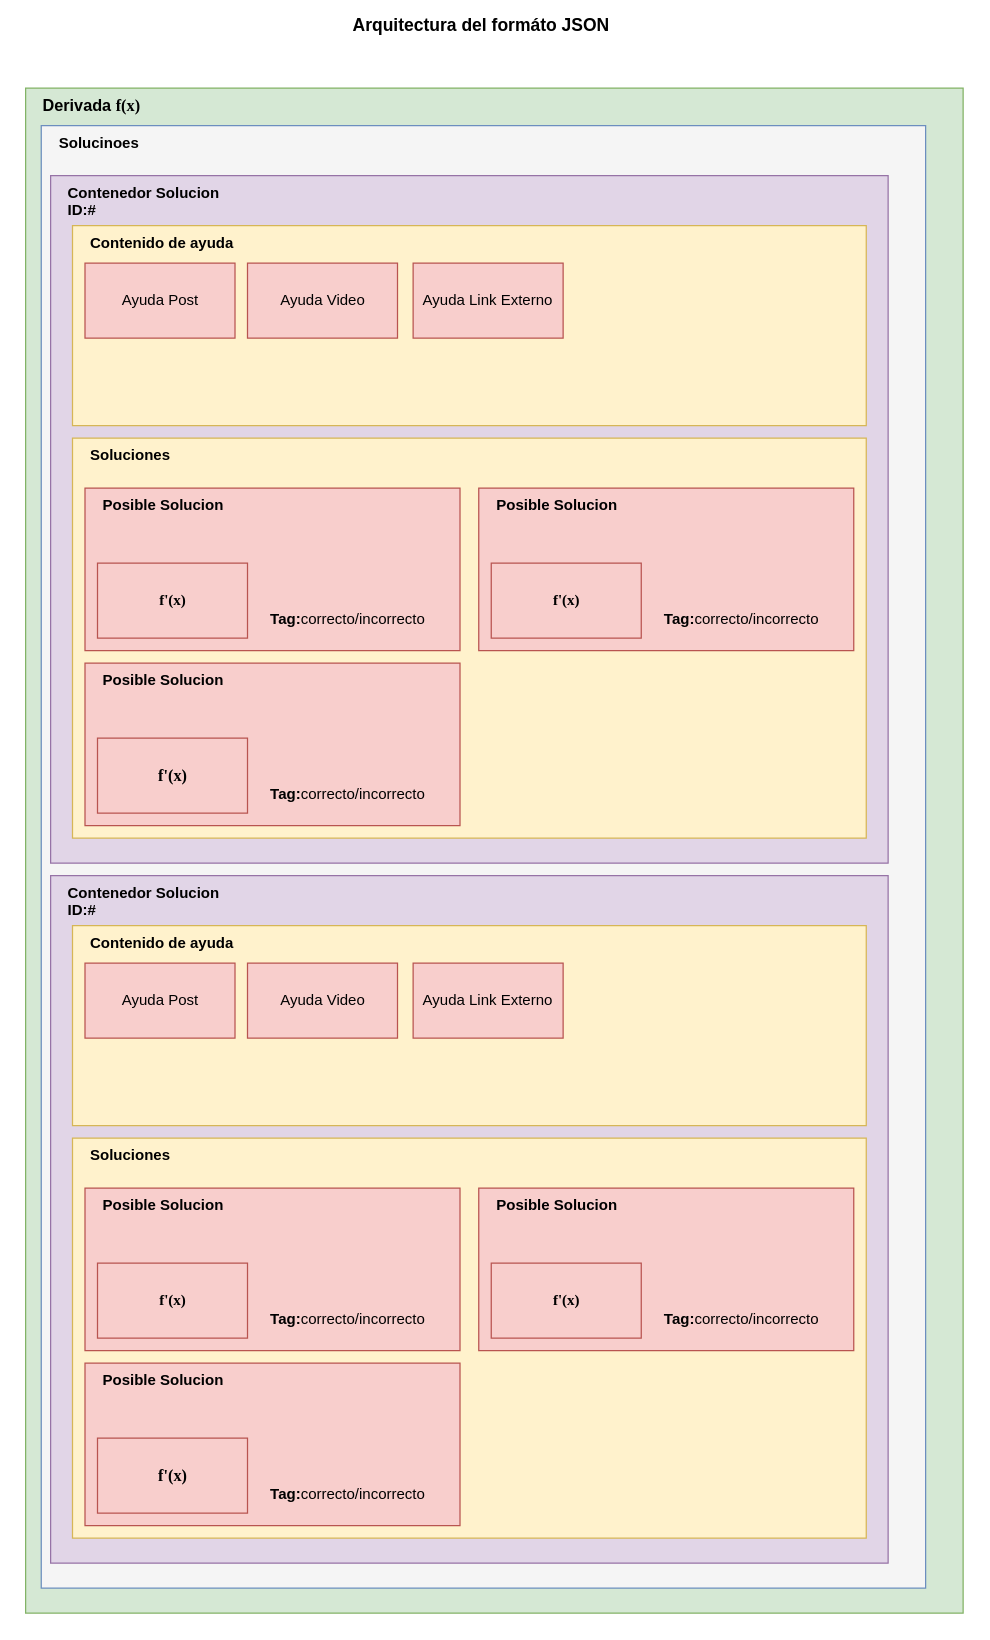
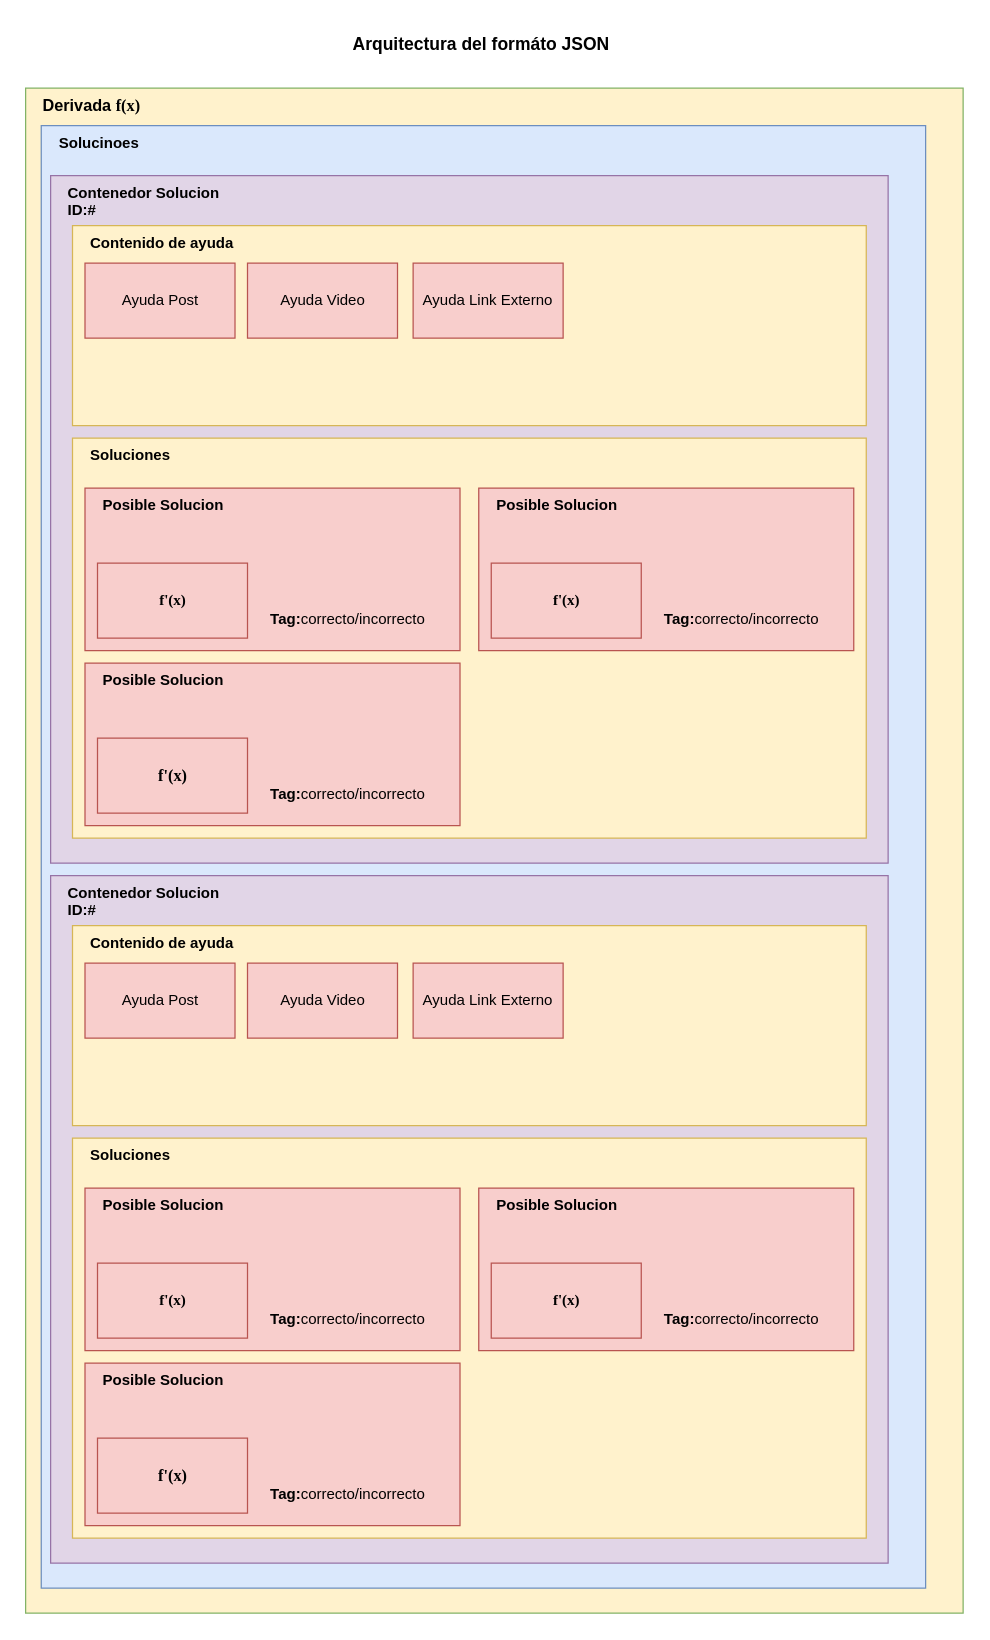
(494, 26) -> (494, 44)
(98, 107) -> (98, 107)
(97, 143) -> (97, 143)
